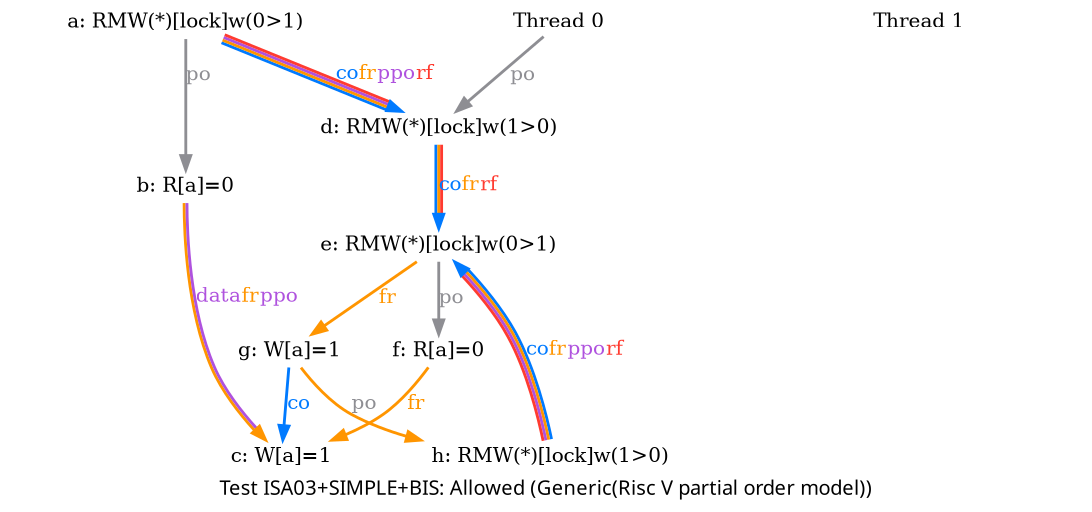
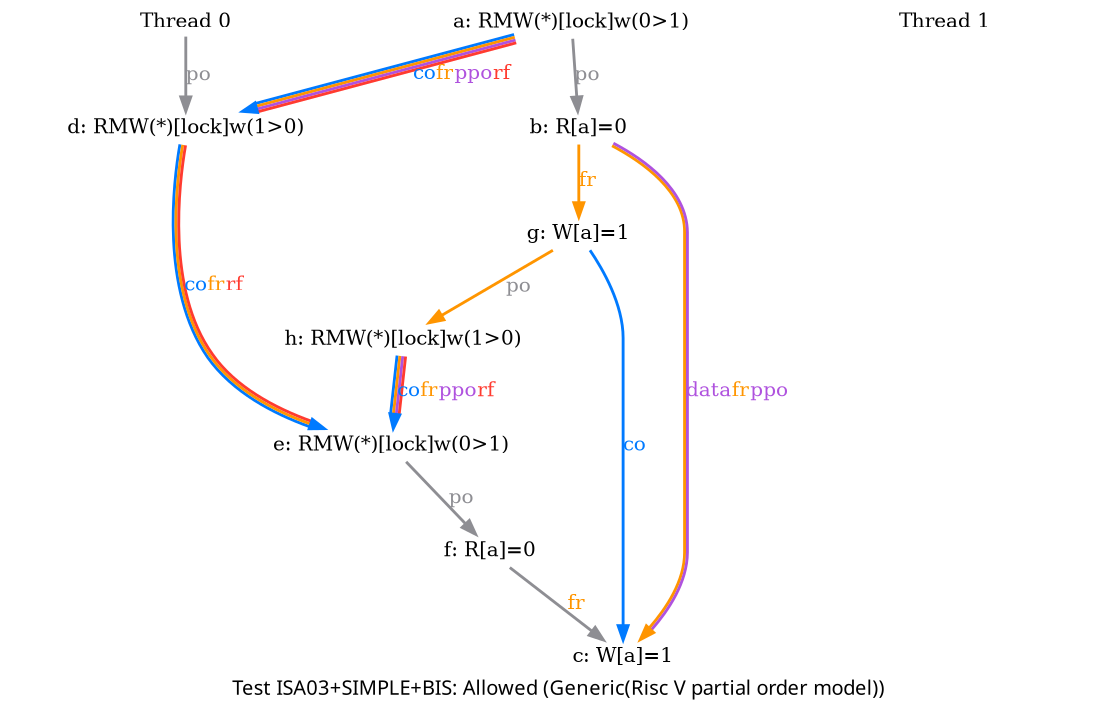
(370, 294) -> (579, 174)
(392, 407) -> (551, 599)
